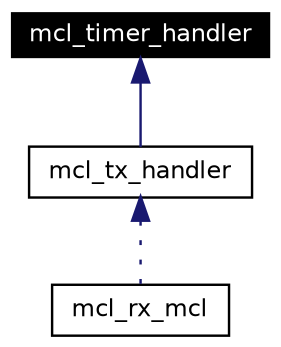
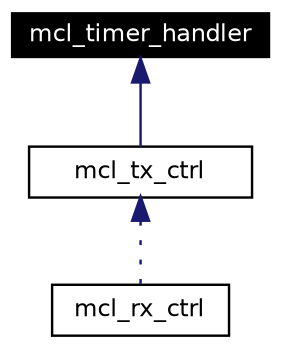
(141, 172) -> (141, 172)
(141, 310) -> (141, 310)
